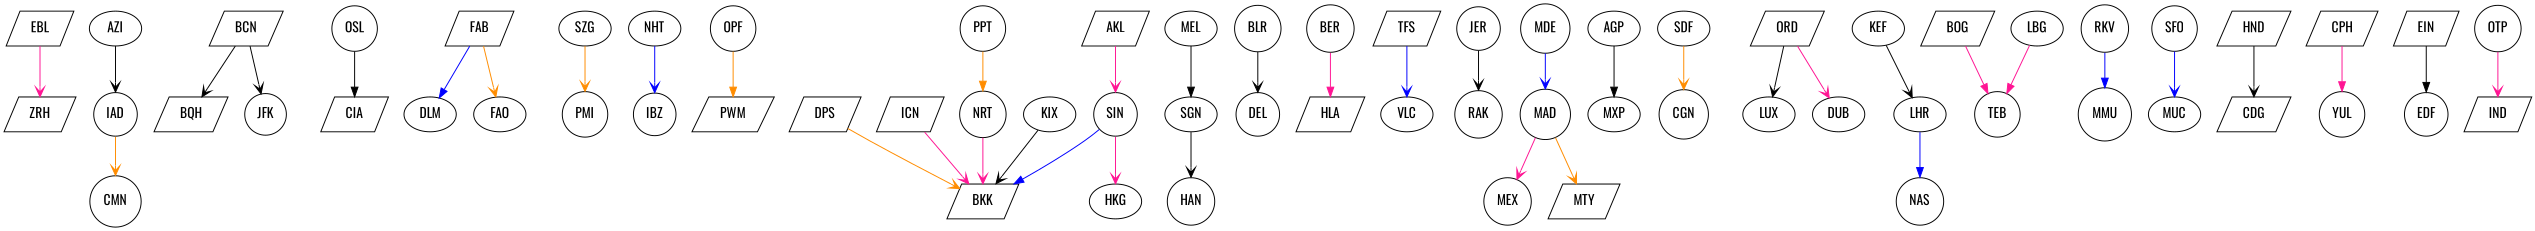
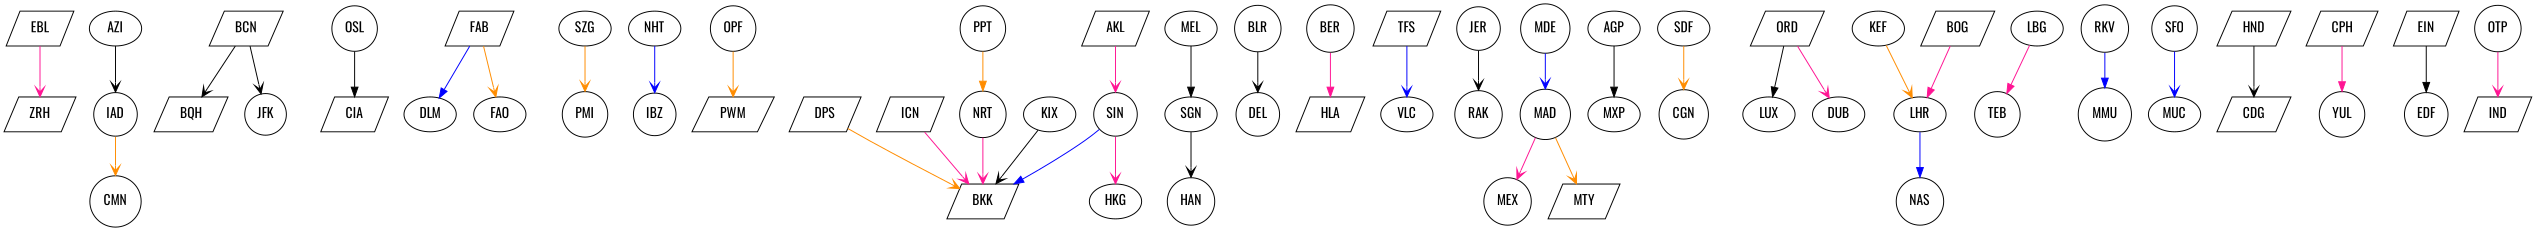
(1975, 65) -> (1941, 67)
(1779, 67) -> (1779, 67)
(1897, 67) -> (1897, 67)
(733, 69) -> (733, 69)
